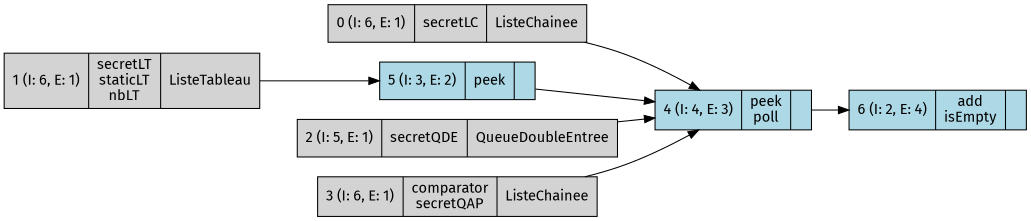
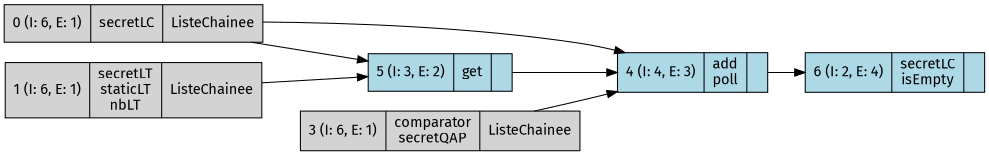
none -> (304, 51)
(210, 80) -> (212, 90)
(490, 80) -> (473, 72)
(766, 102) -> (725, 64)
(971, 102) -> (928, 64)
(457, 138) -> none
